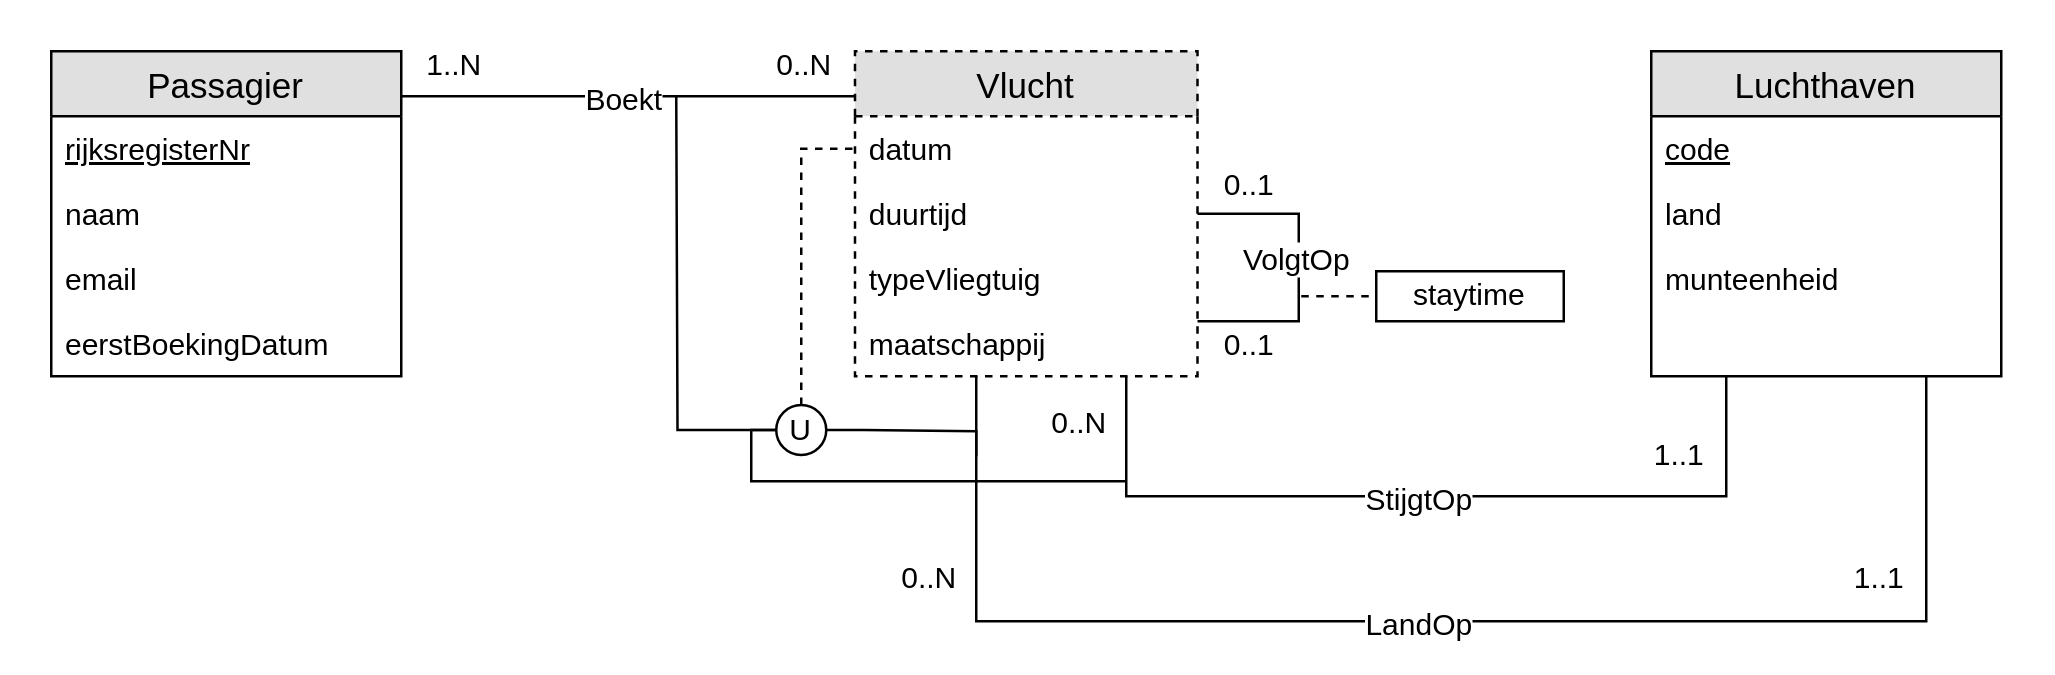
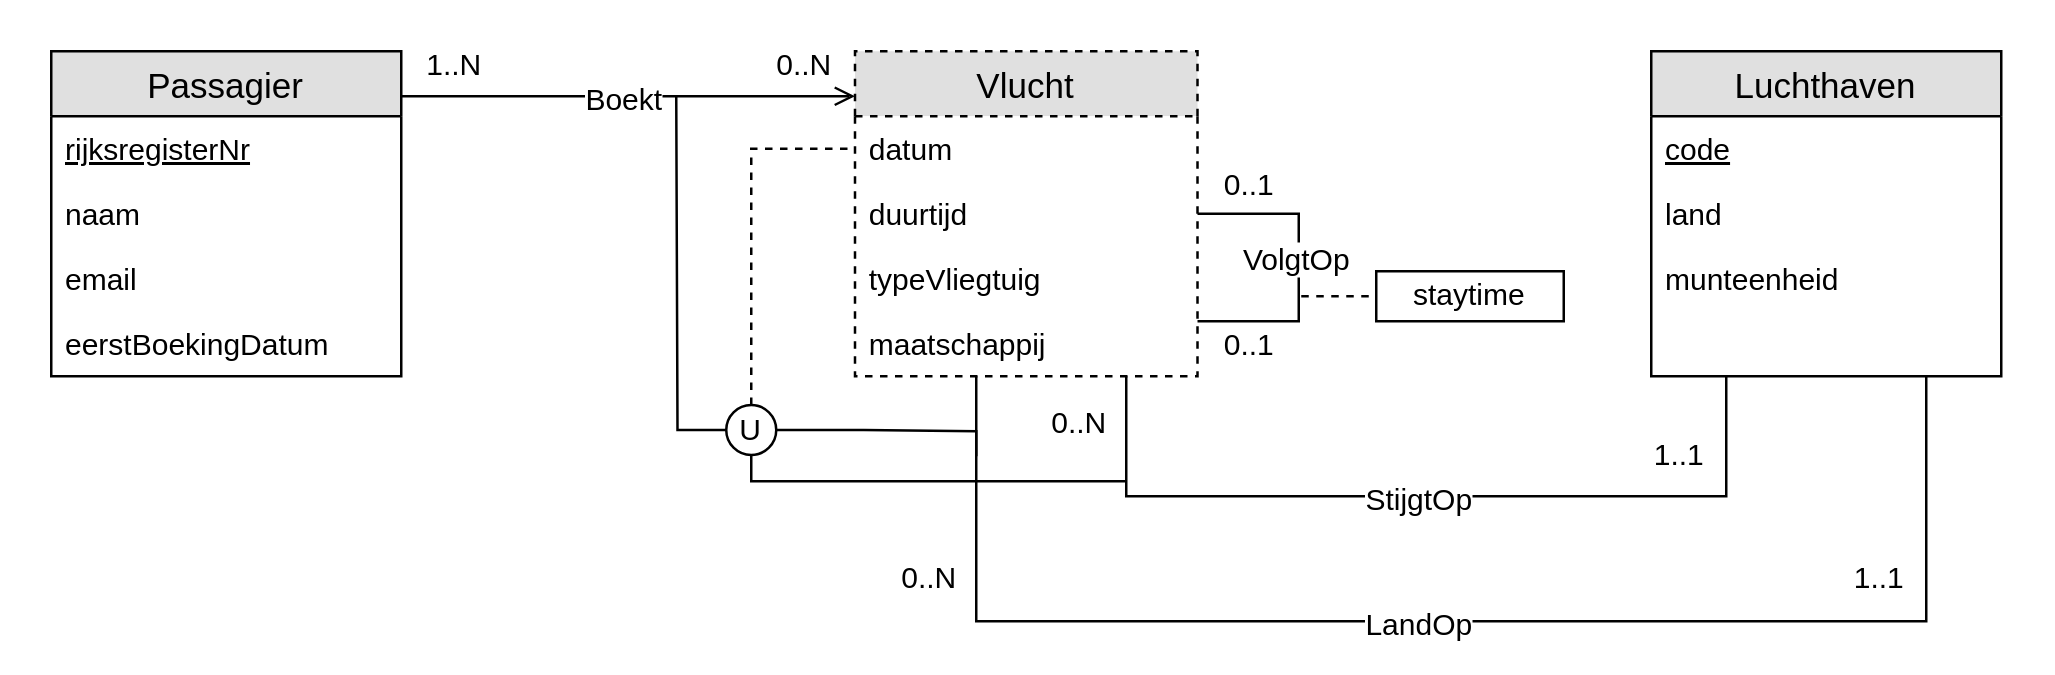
(847, 96) -> (846, 96)
(801, 430) -> (751, 430)
